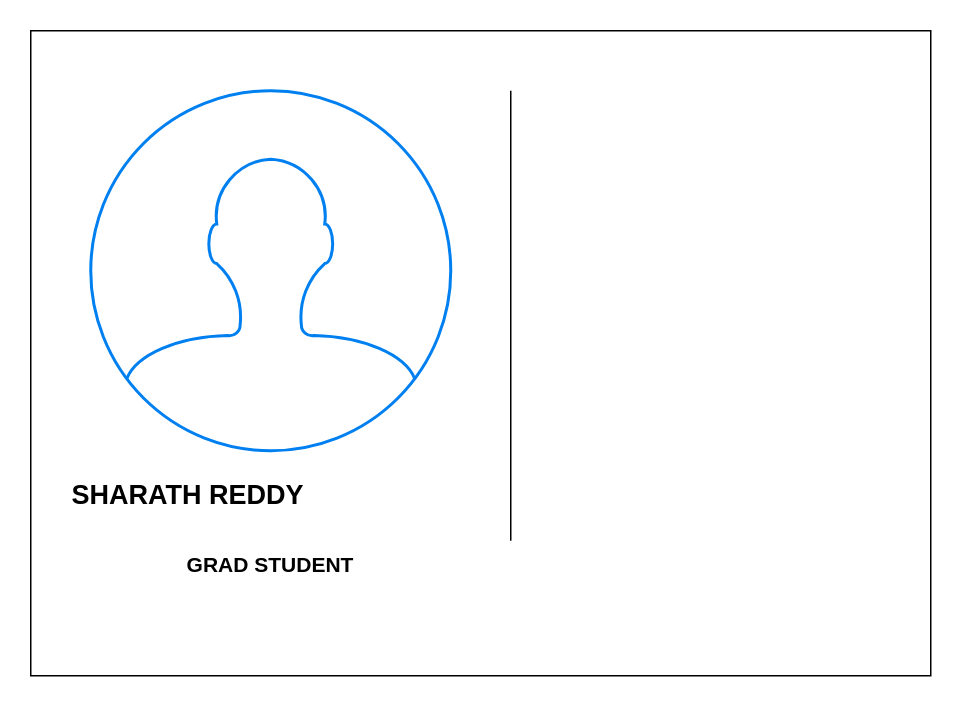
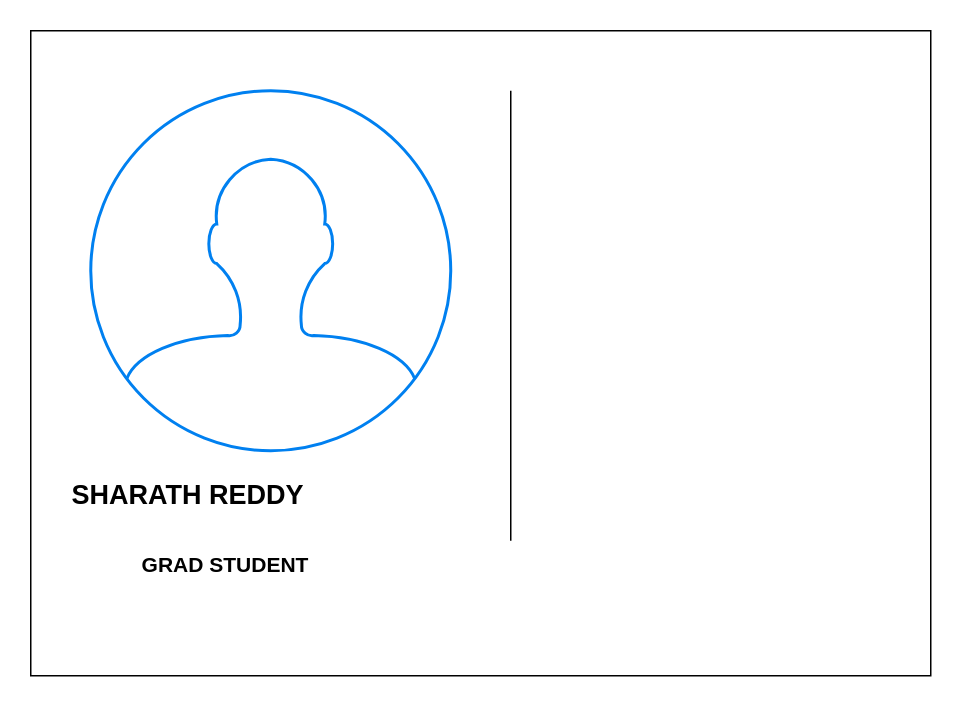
(271, 563) -> (226, 563)
